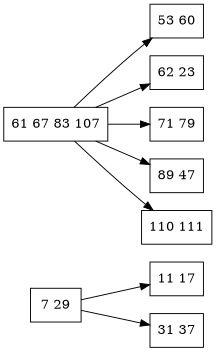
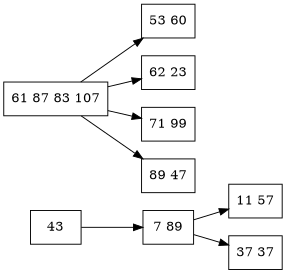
(56, 124) -> (56, 99)
(177, 124) -> (168, 124)
none -> (56, 227)
(177, 227) -> none
(177, 279) -> (255, 201)
(56, 305) -> (168, 227)
(177, 330) -> (255, 253)
